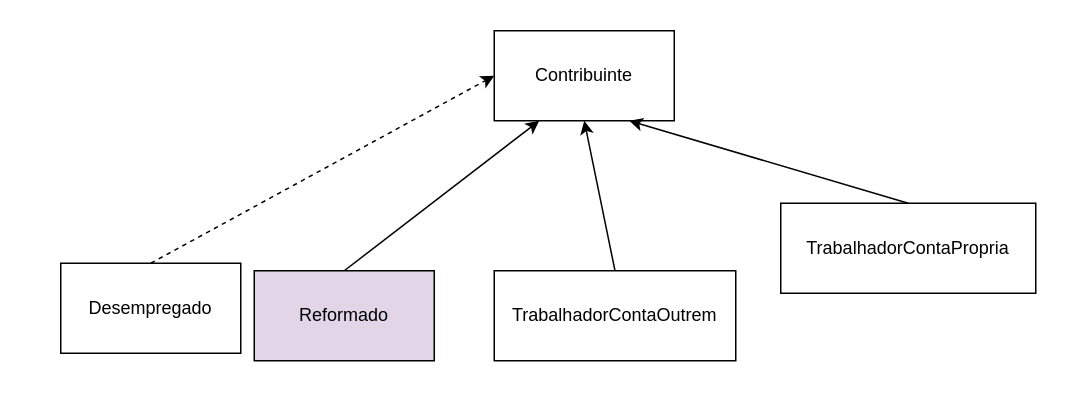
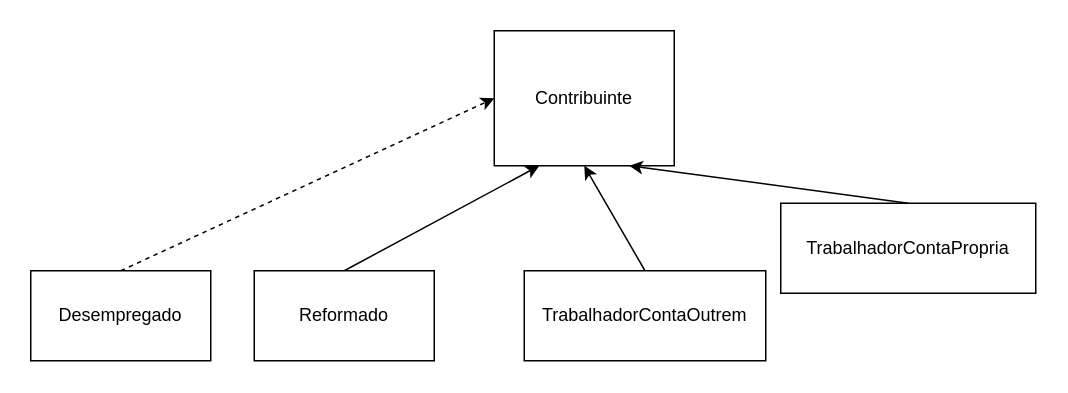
(584, 76) -> (584, 98)
(151, 308) -> (121, 316)
(344, 316) -> (344, 316)
(615, 316) -> (645, 316)
